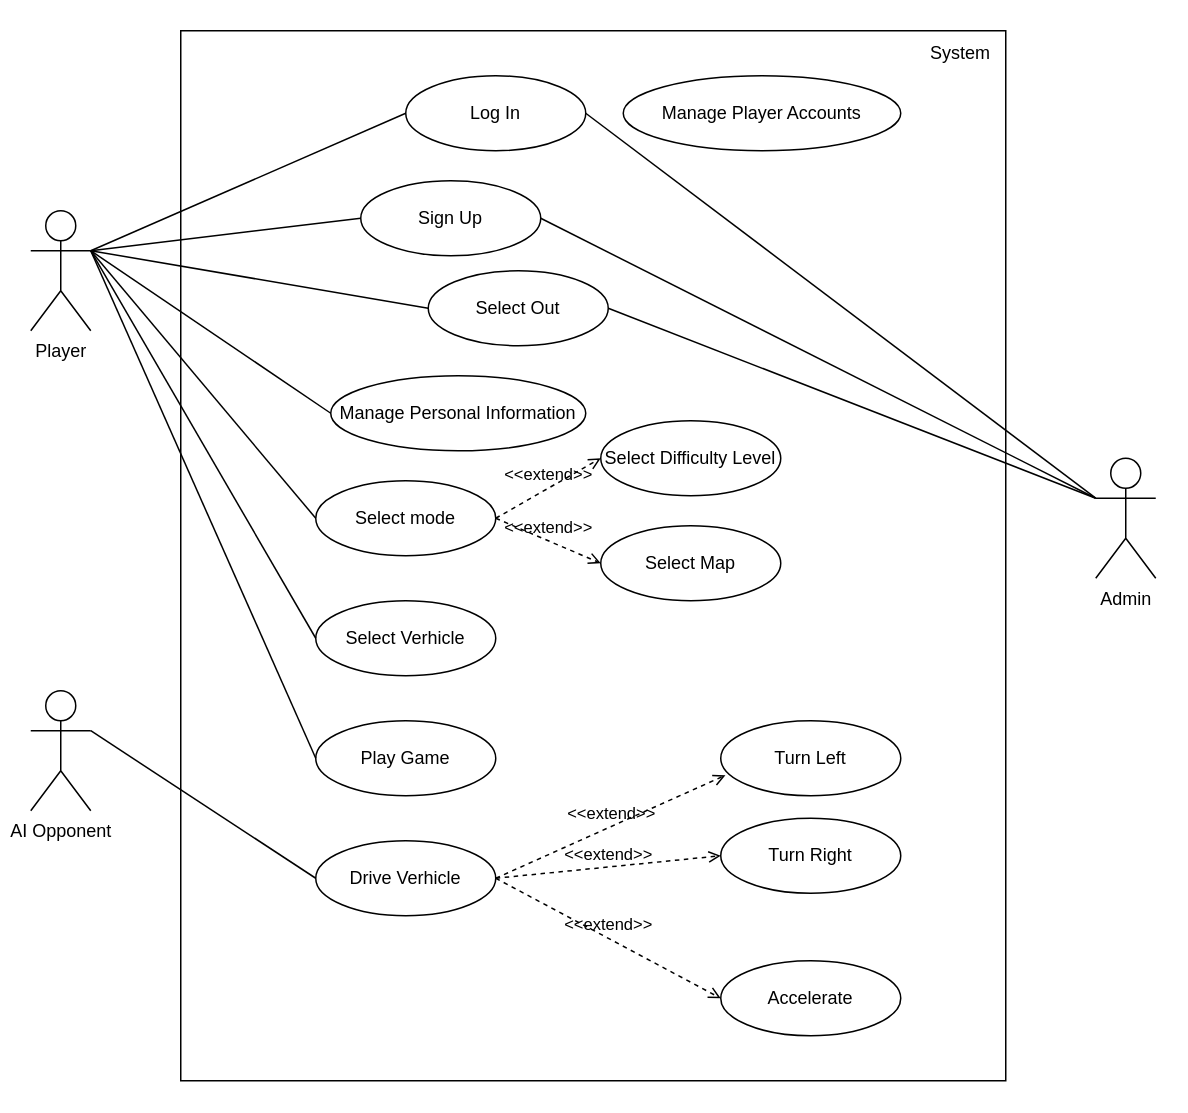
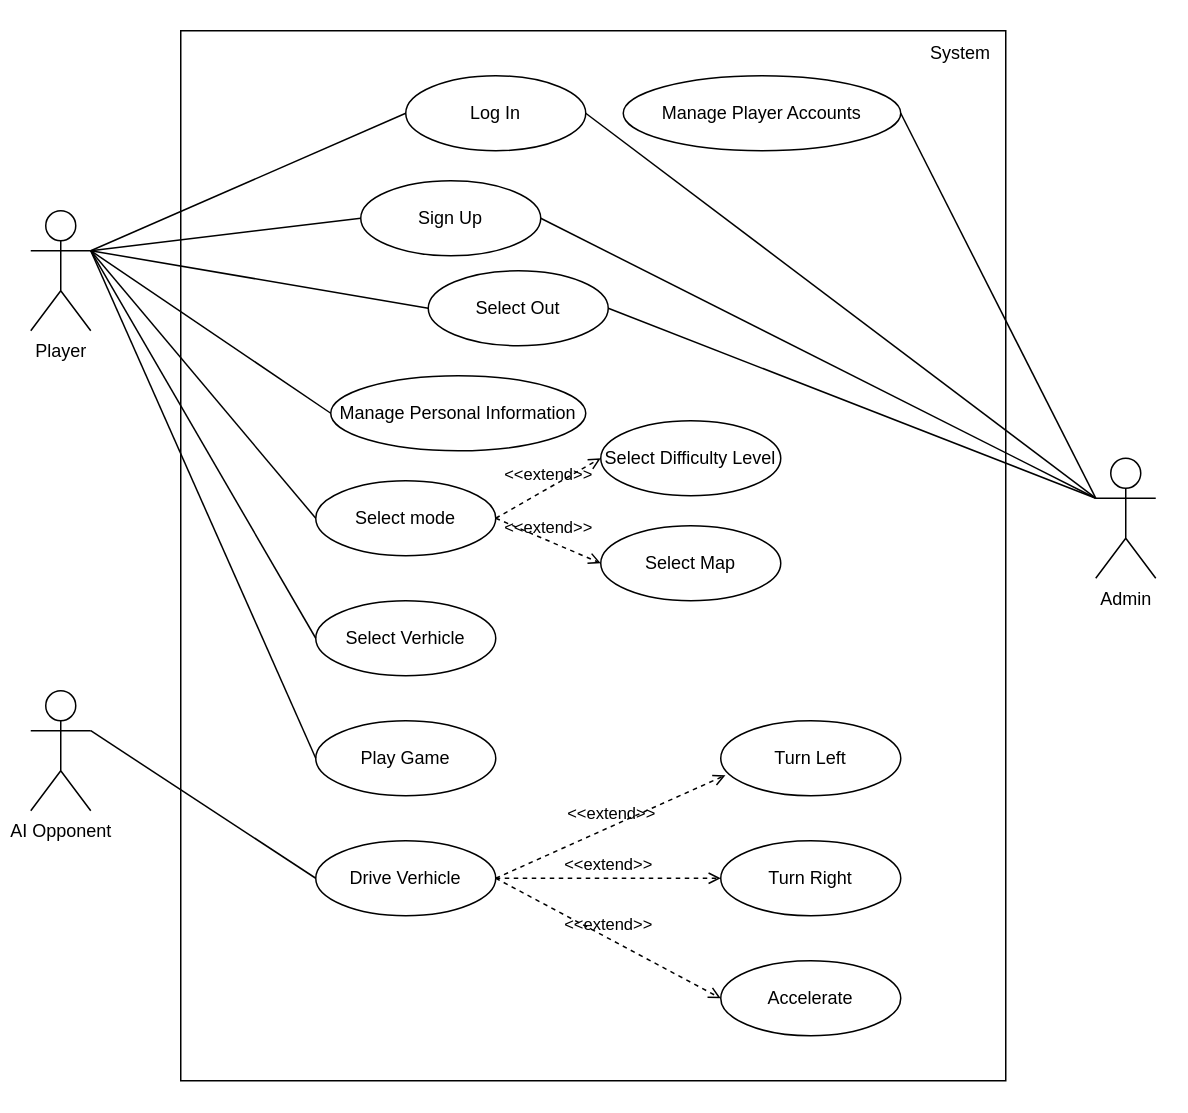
none -> (997, 303)
(811, 856) -> (811, 878)
